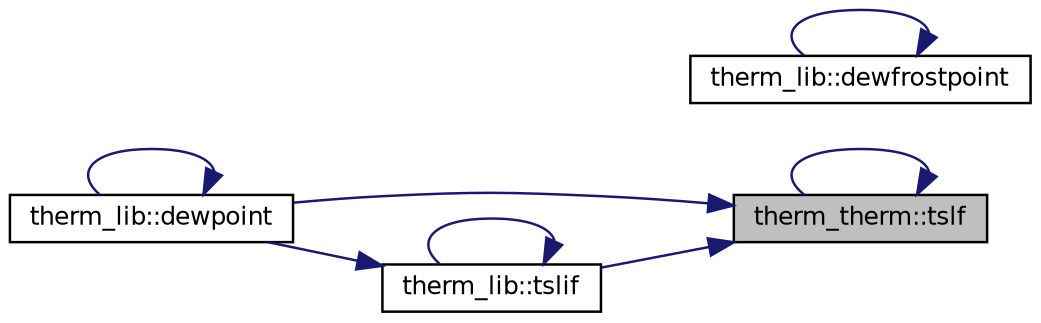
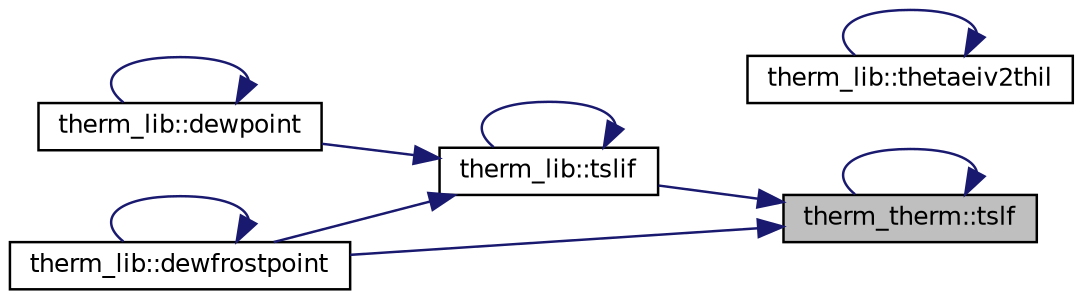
none -> (910, 79)
(501, 193) -> (554, 242)
none -> (352, 222)
